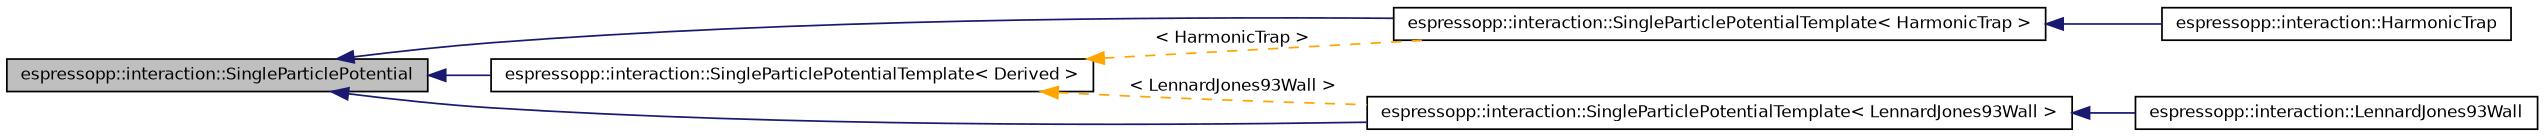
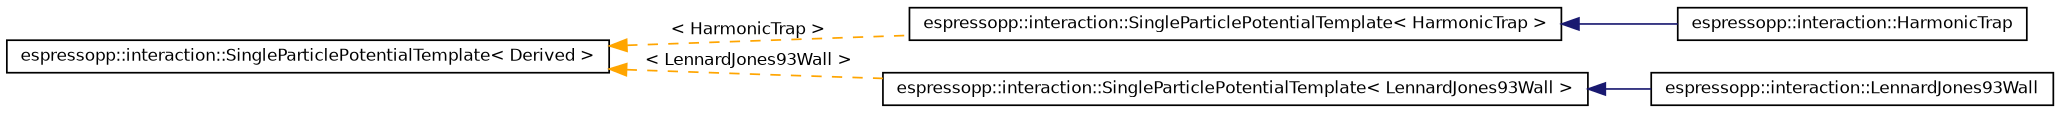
(217, 75) -> none
